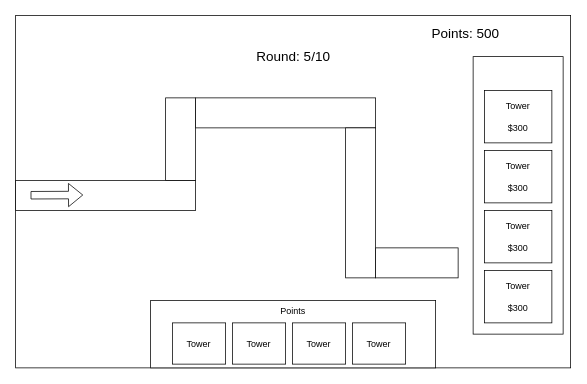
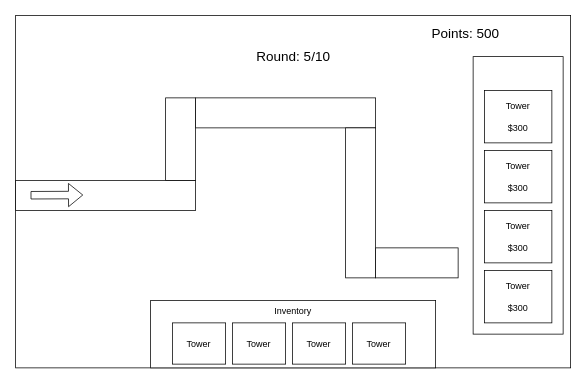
(293, 312) -> (293, 312)
